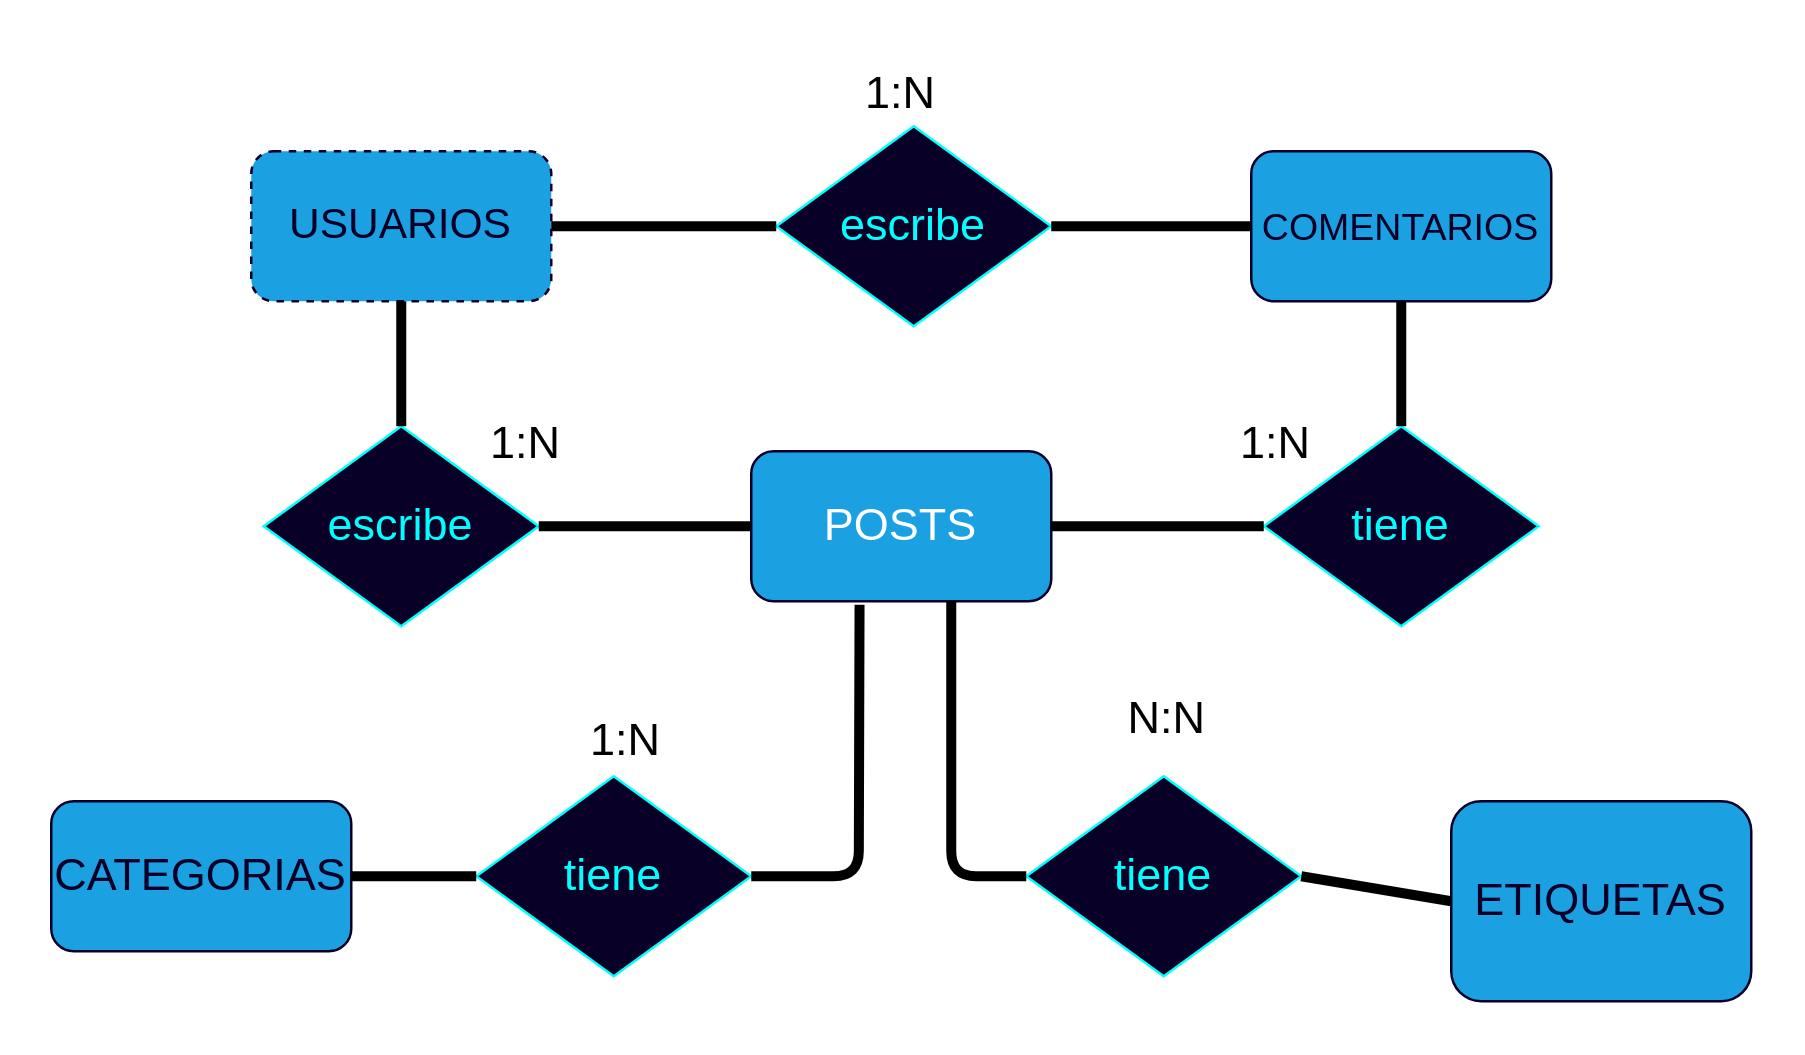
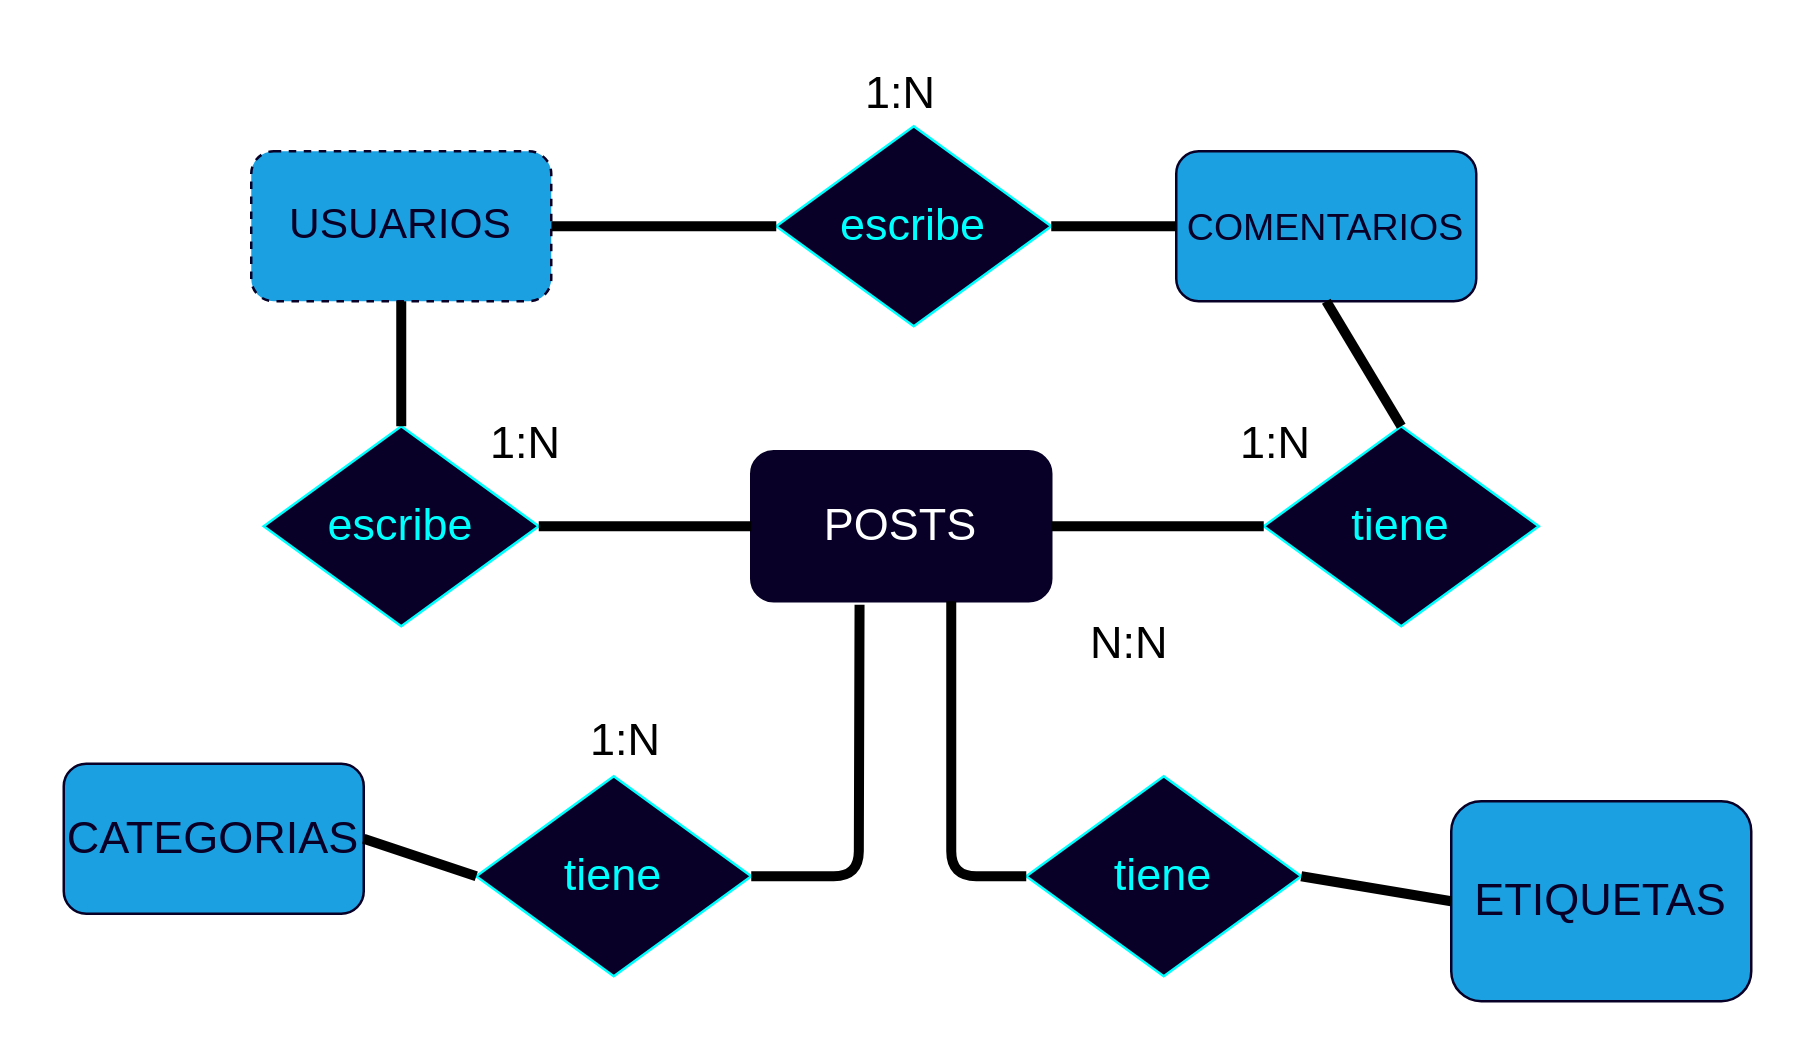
(1401, 226) -> (1326, 226)
(901, 526) -> (901, 526)
(1164, 714) -> (1126, 639)
(201, 876) -> (214, 839)
